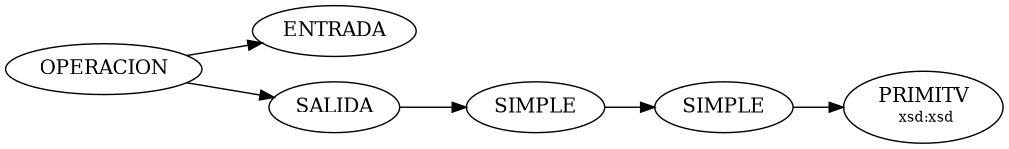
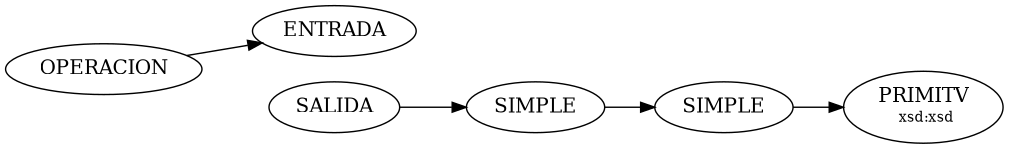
(223, 89) -> none
